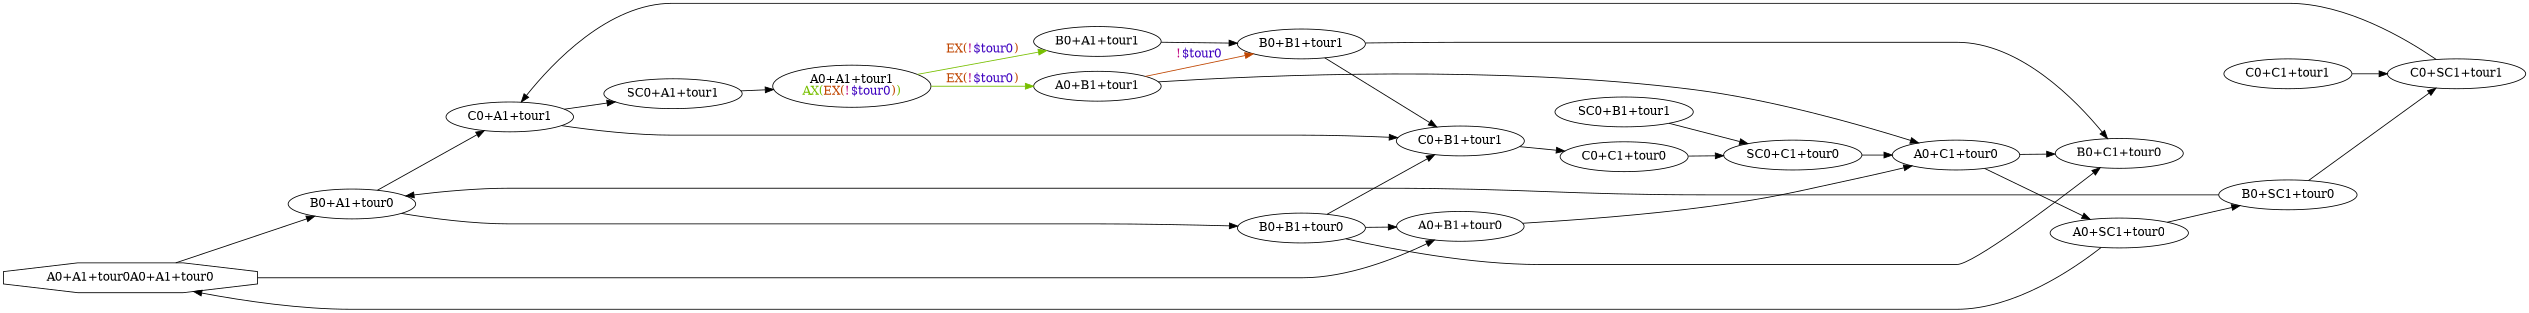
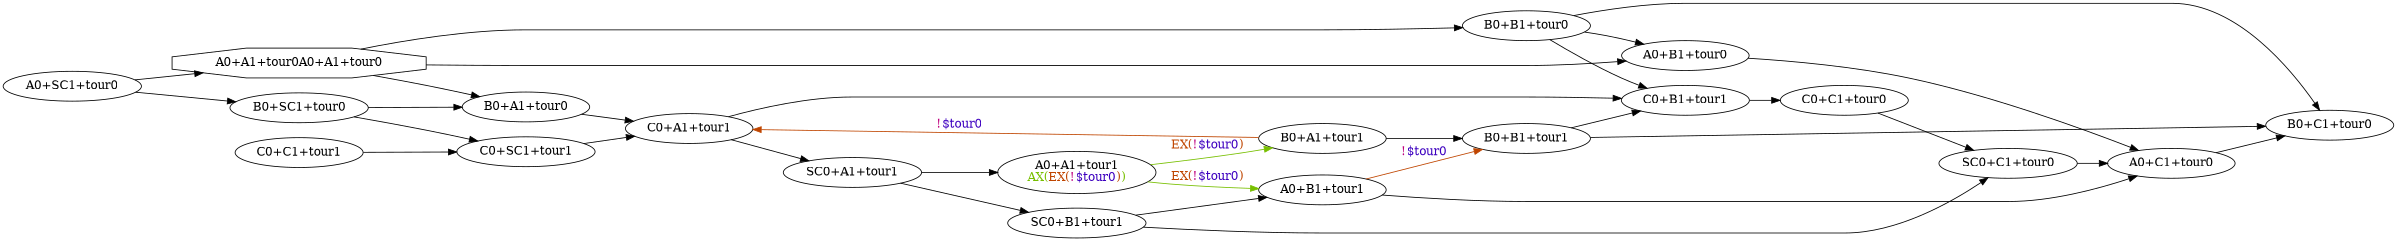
none -> (1010, 134)
(2029, 190) -> none
none -> (960, 197)
none -> (1197, 207)
(815, 224) -> (907, 30)
